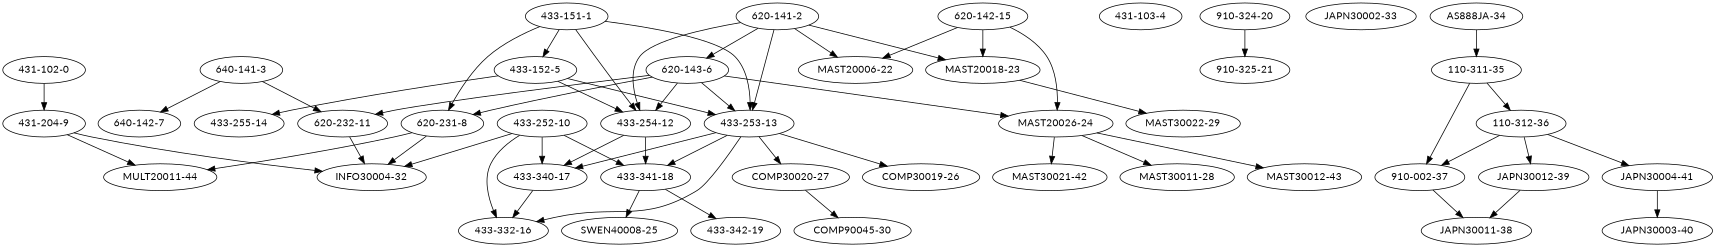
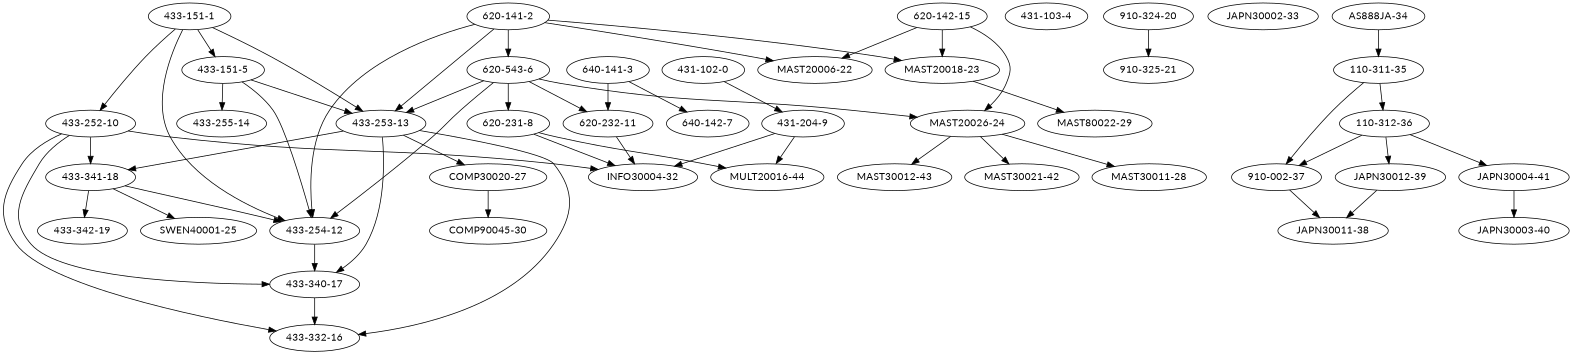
(488, 56) -> (138, 65)
(535, 70) -> (223, 70)
(687, 70) -> (508, 70)
(1183, 124) -> (1095, 124)
(646, 145) -> (200, 203)
(160, 177) -> (767, 177)
(921, 177) -> none
(620, 231) -> (199, 231)
